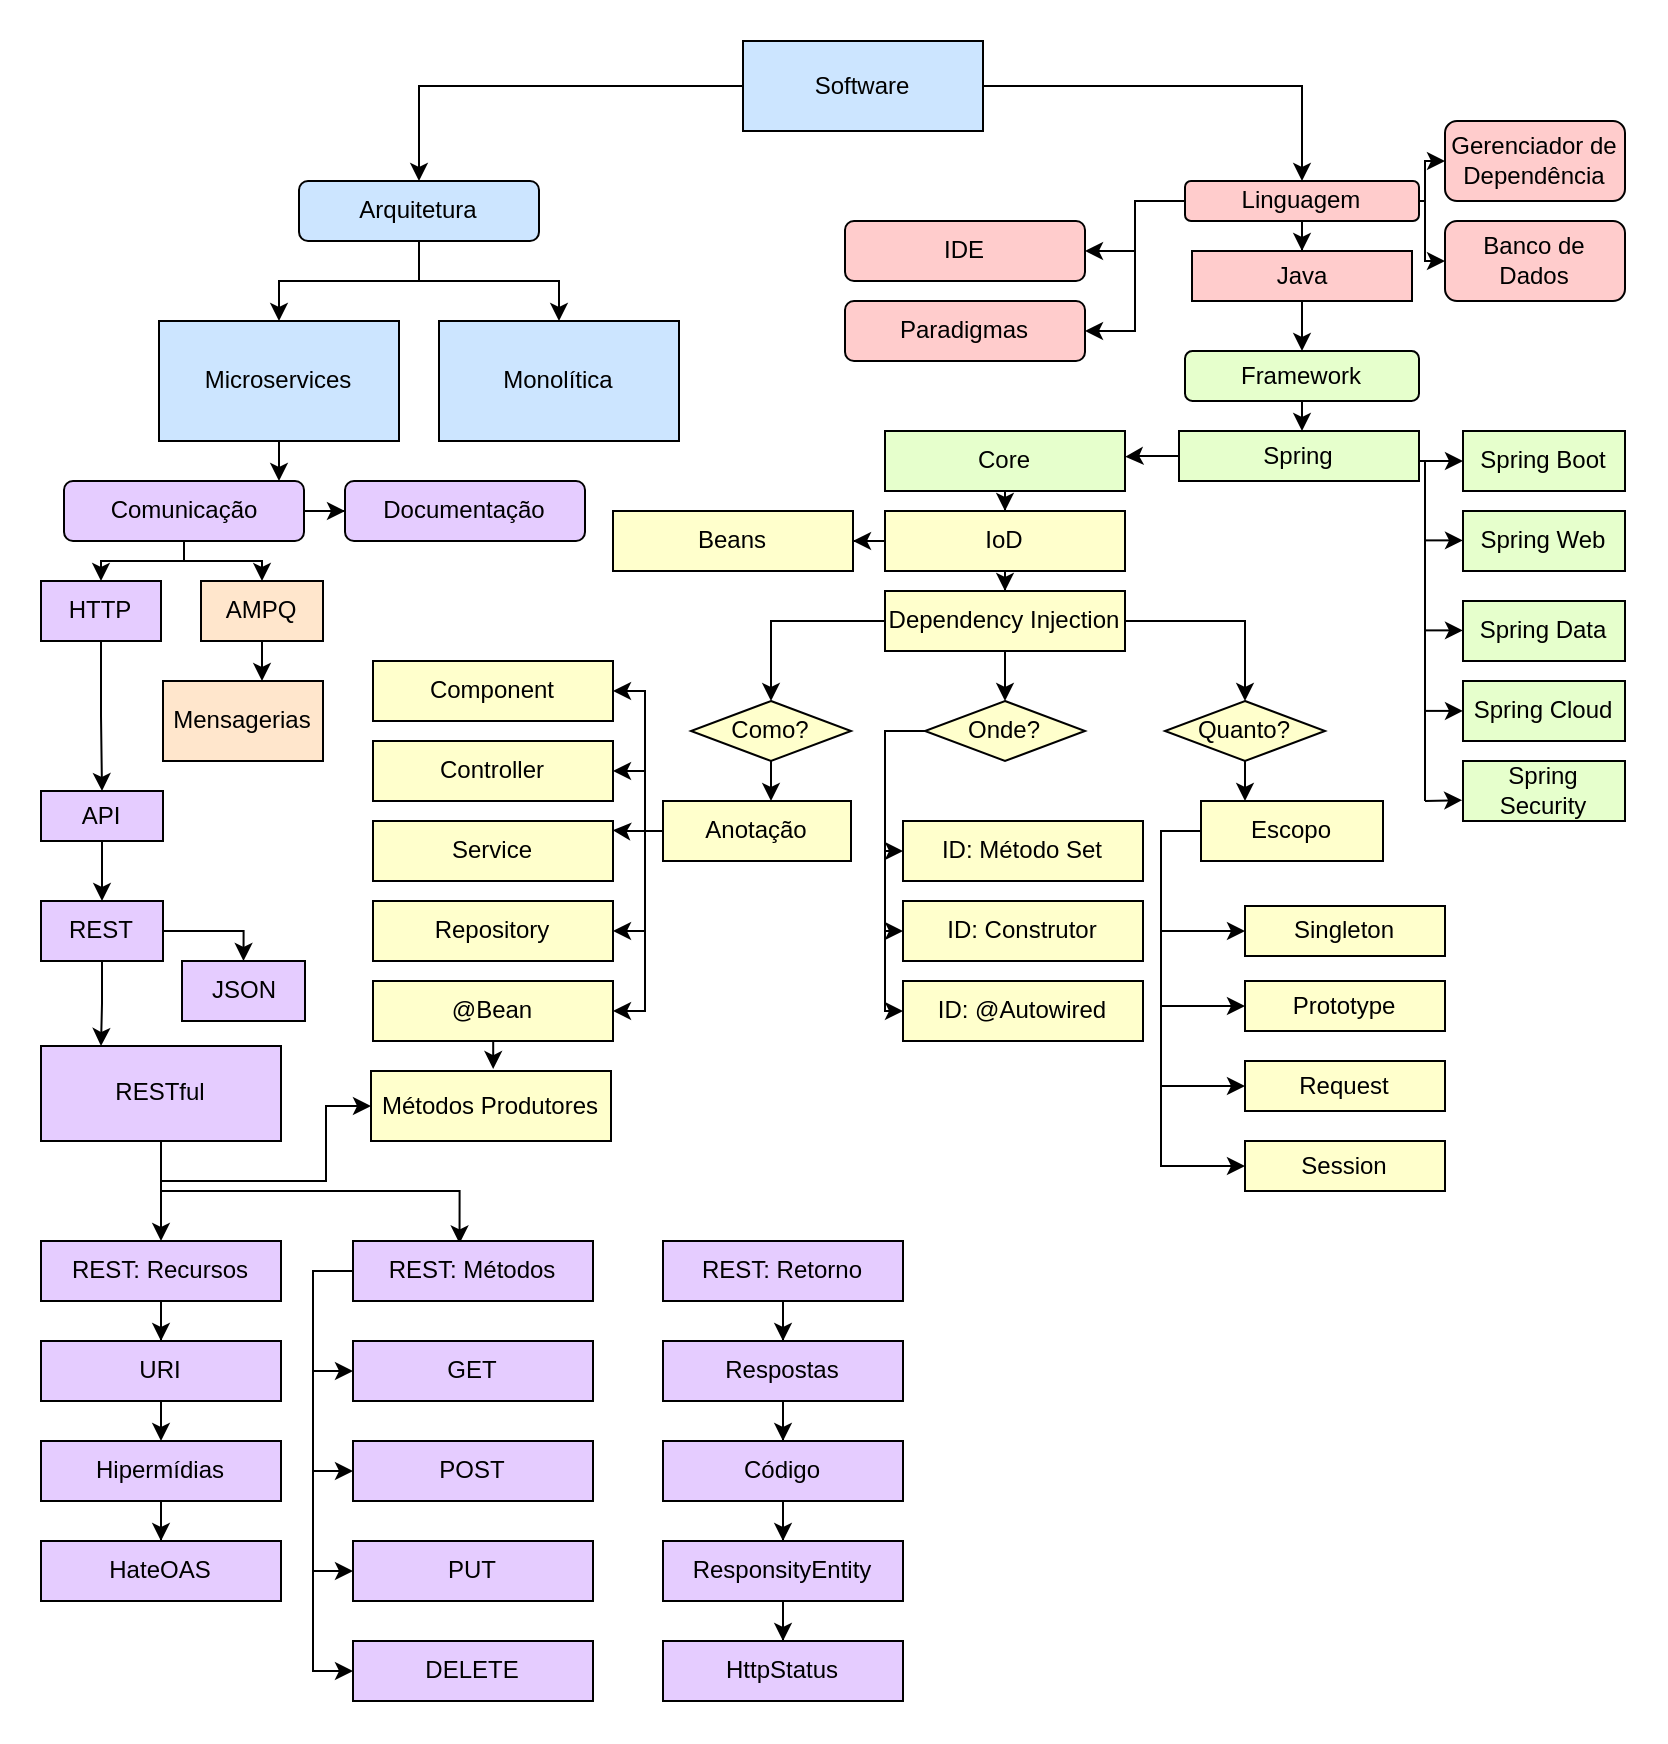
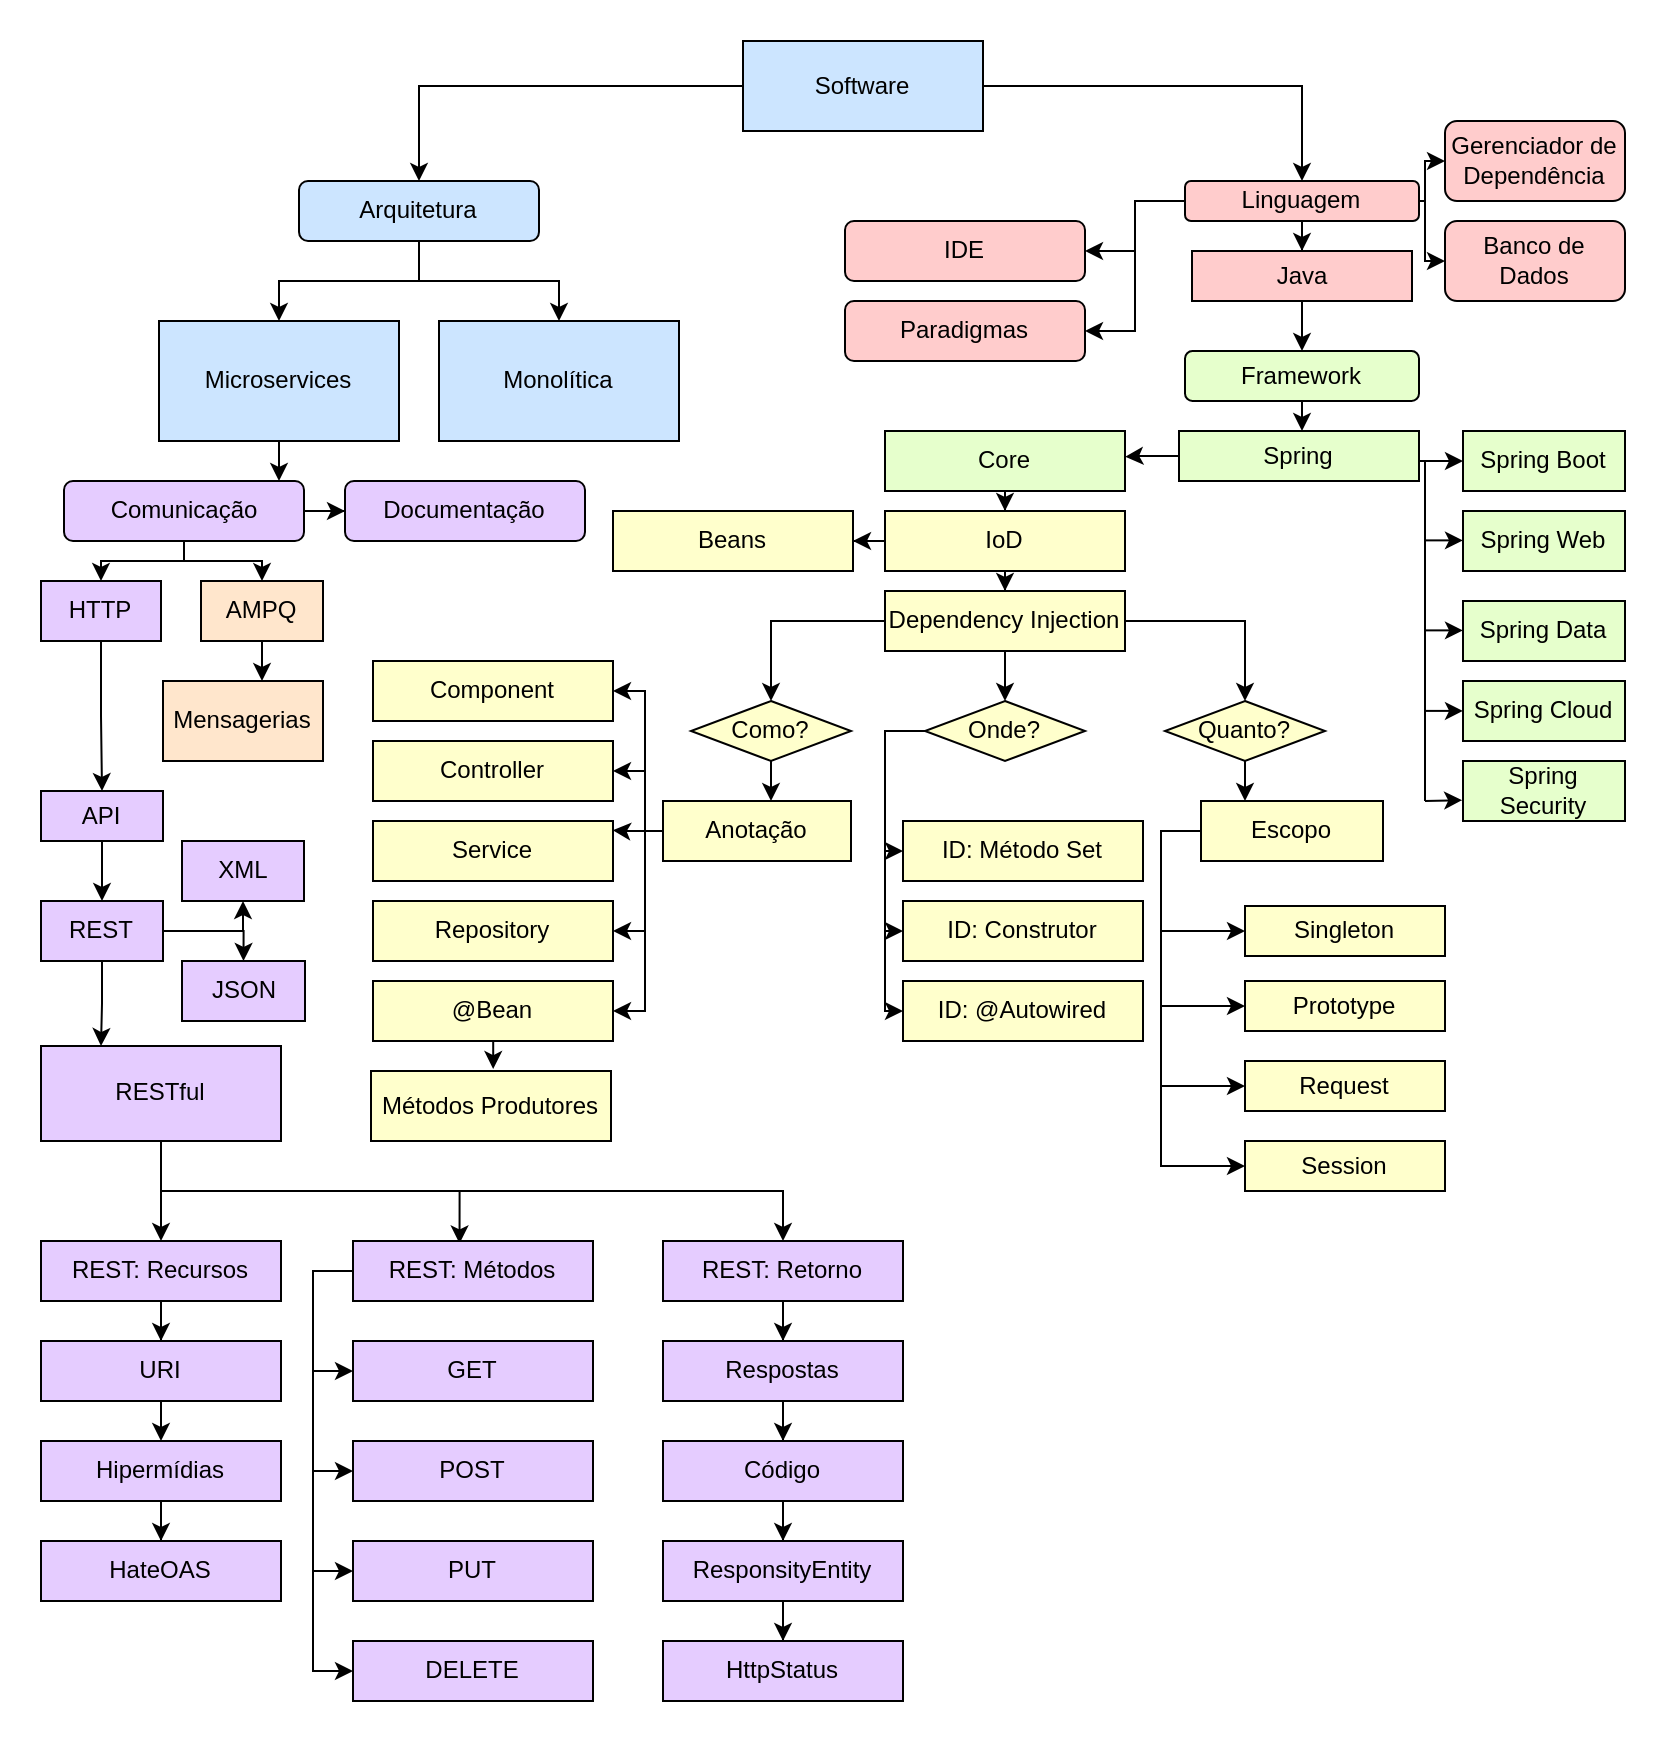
none -> (243, 871)
none -> (243, 921)
(299, 1181) -> (641, 1191)
